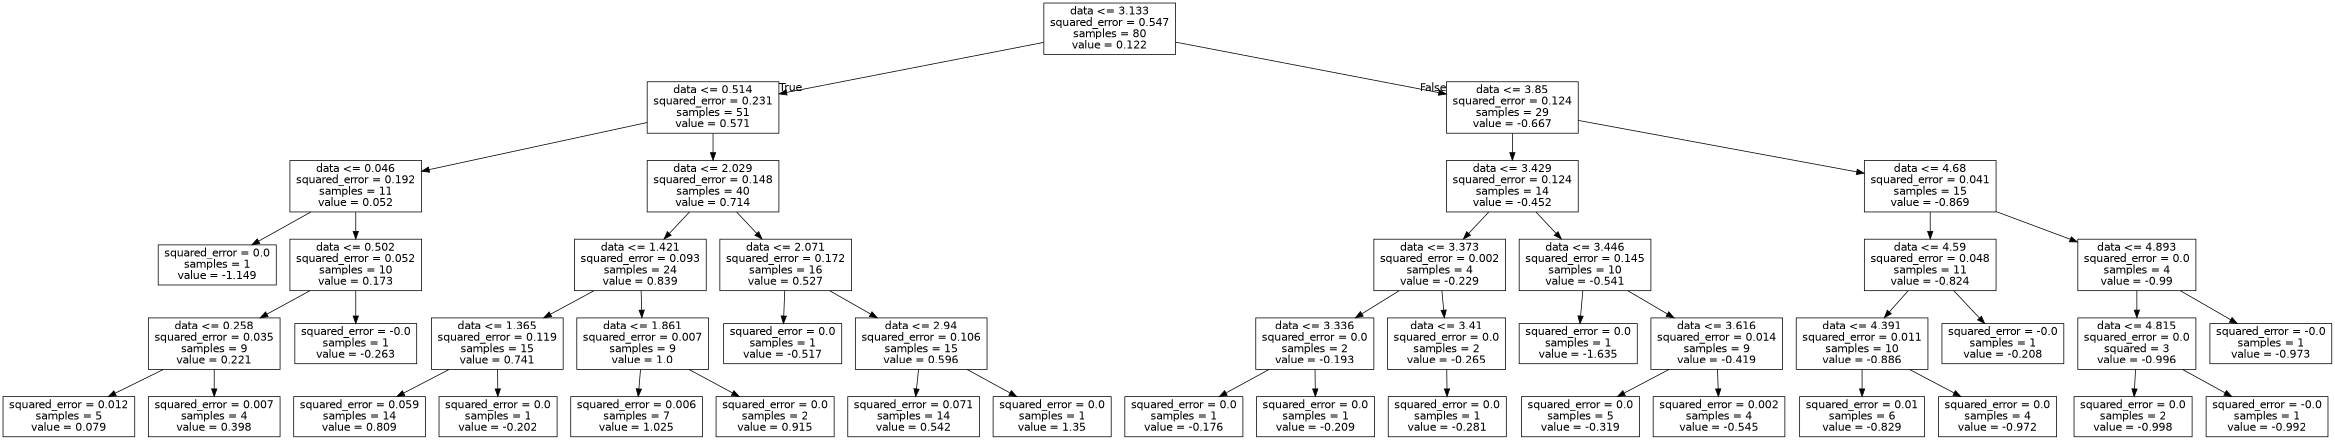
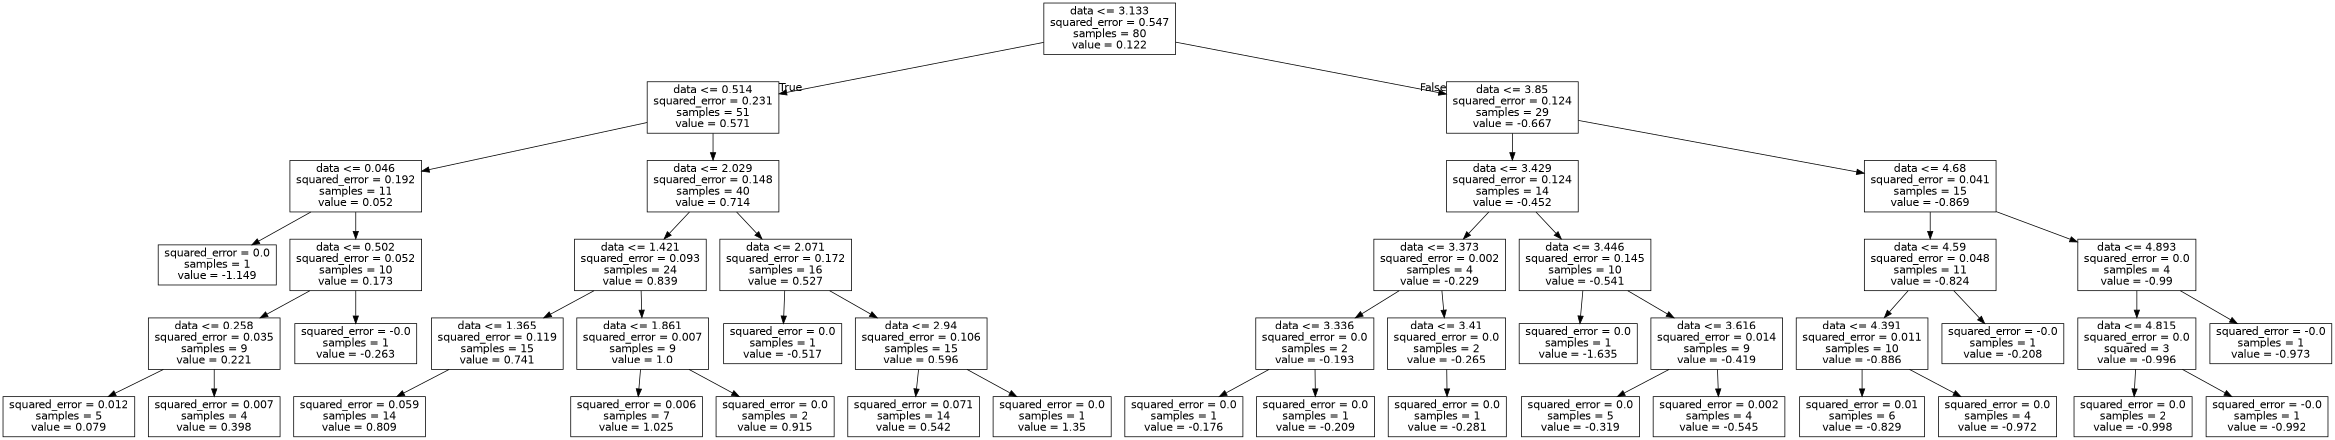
(498, 417) -> none
